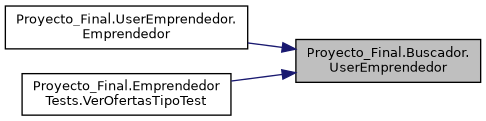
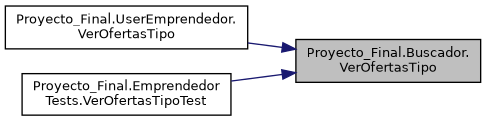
(127, 27) -> (127, 27)
(388, 61) -> (388, 61)
